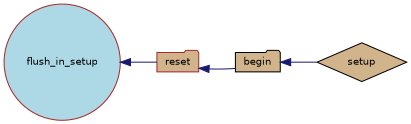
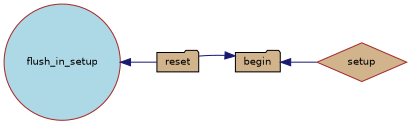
(178, 62) -> (178, 62)
(362, 62) -> (362, 62)
(222, 69) -> (212, 55)
